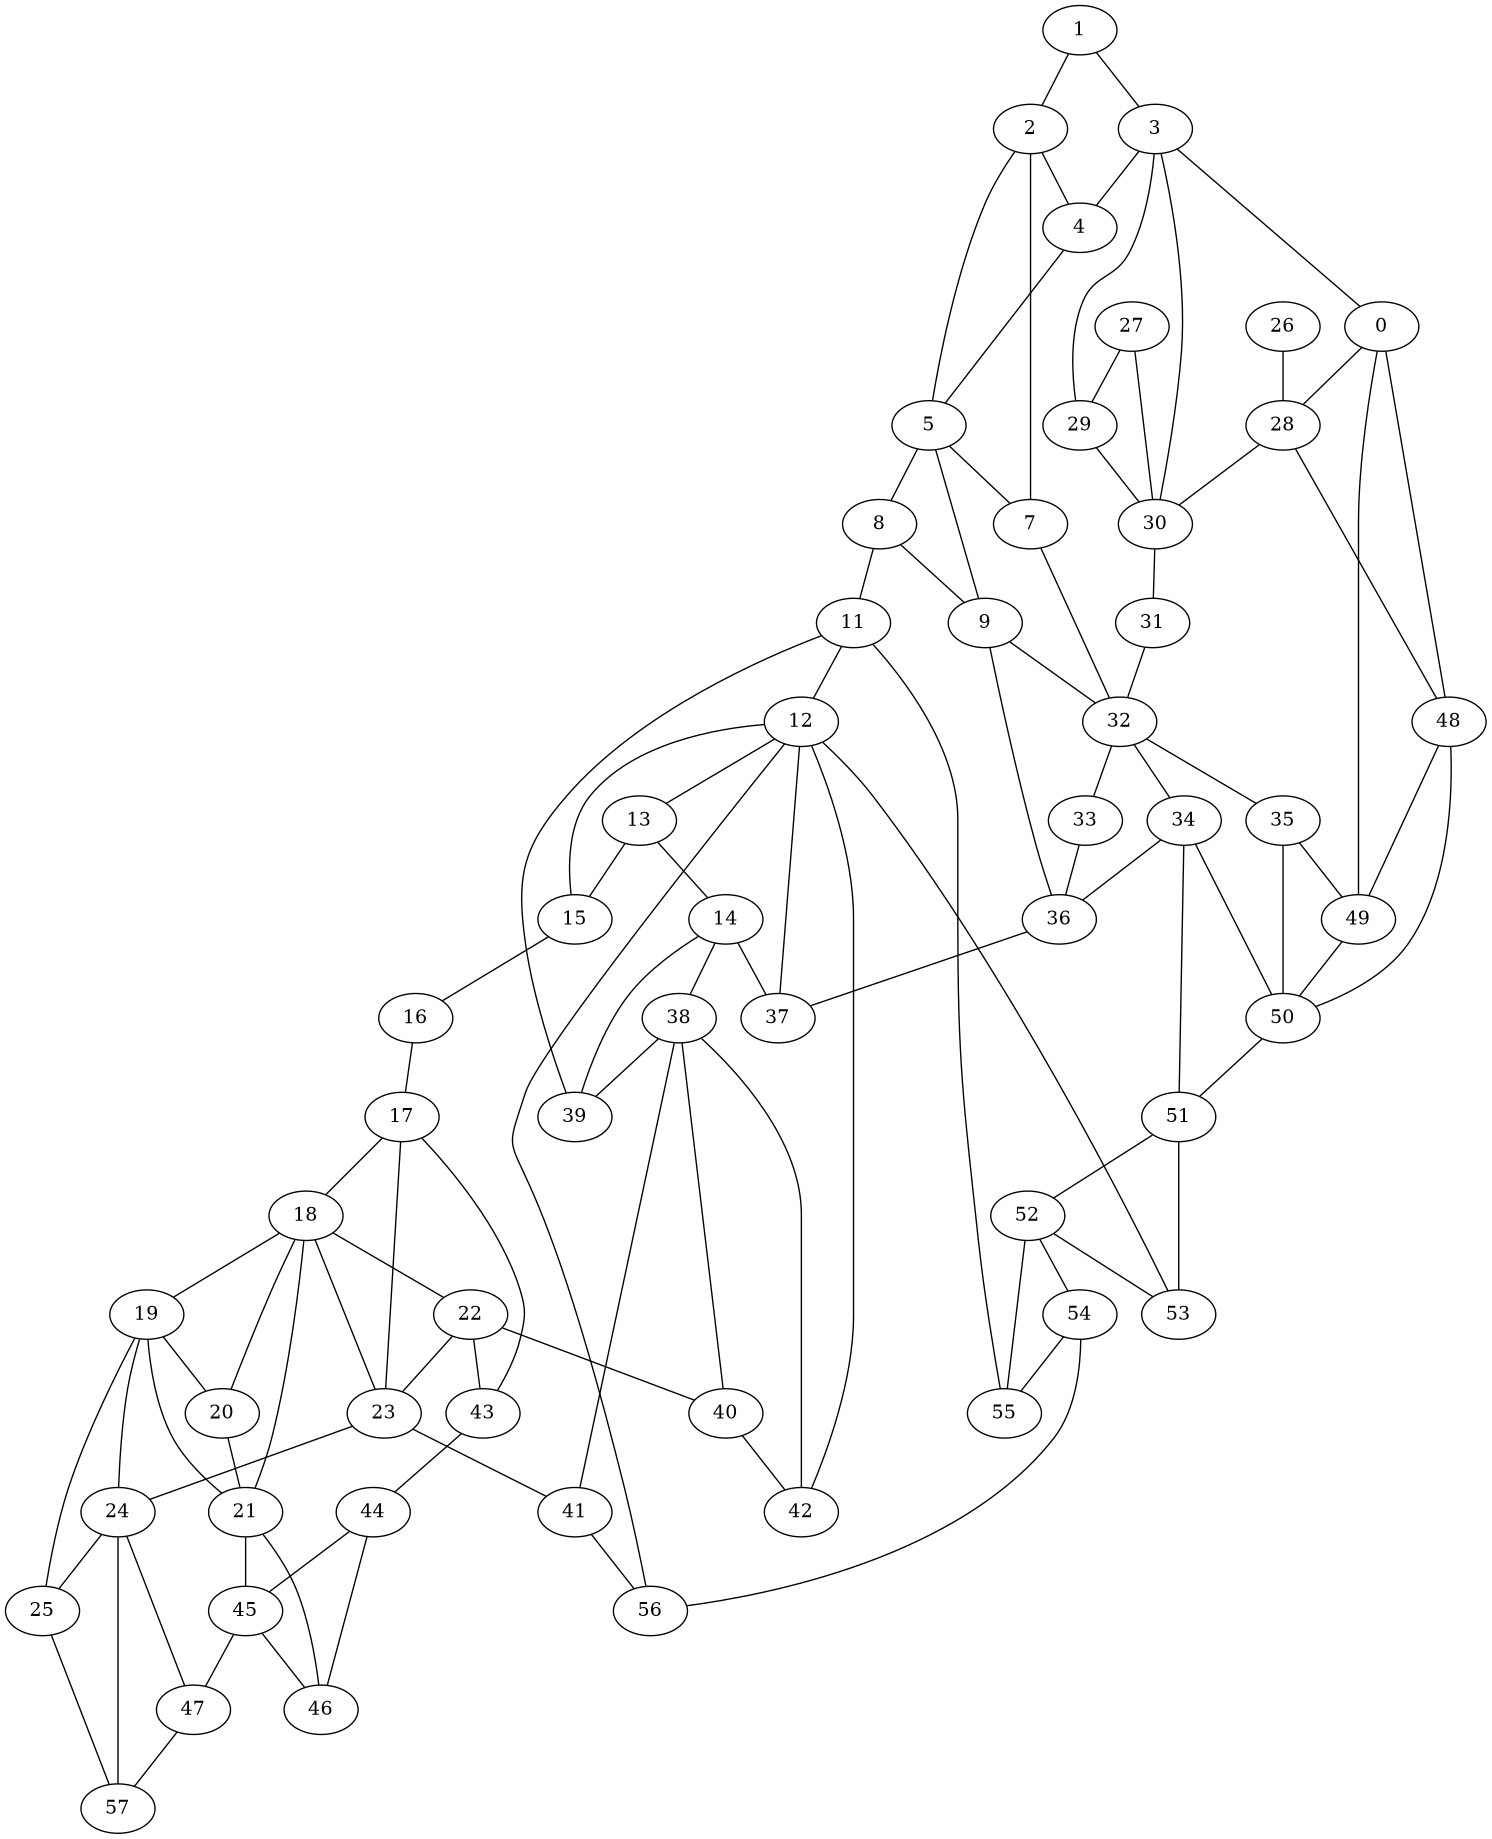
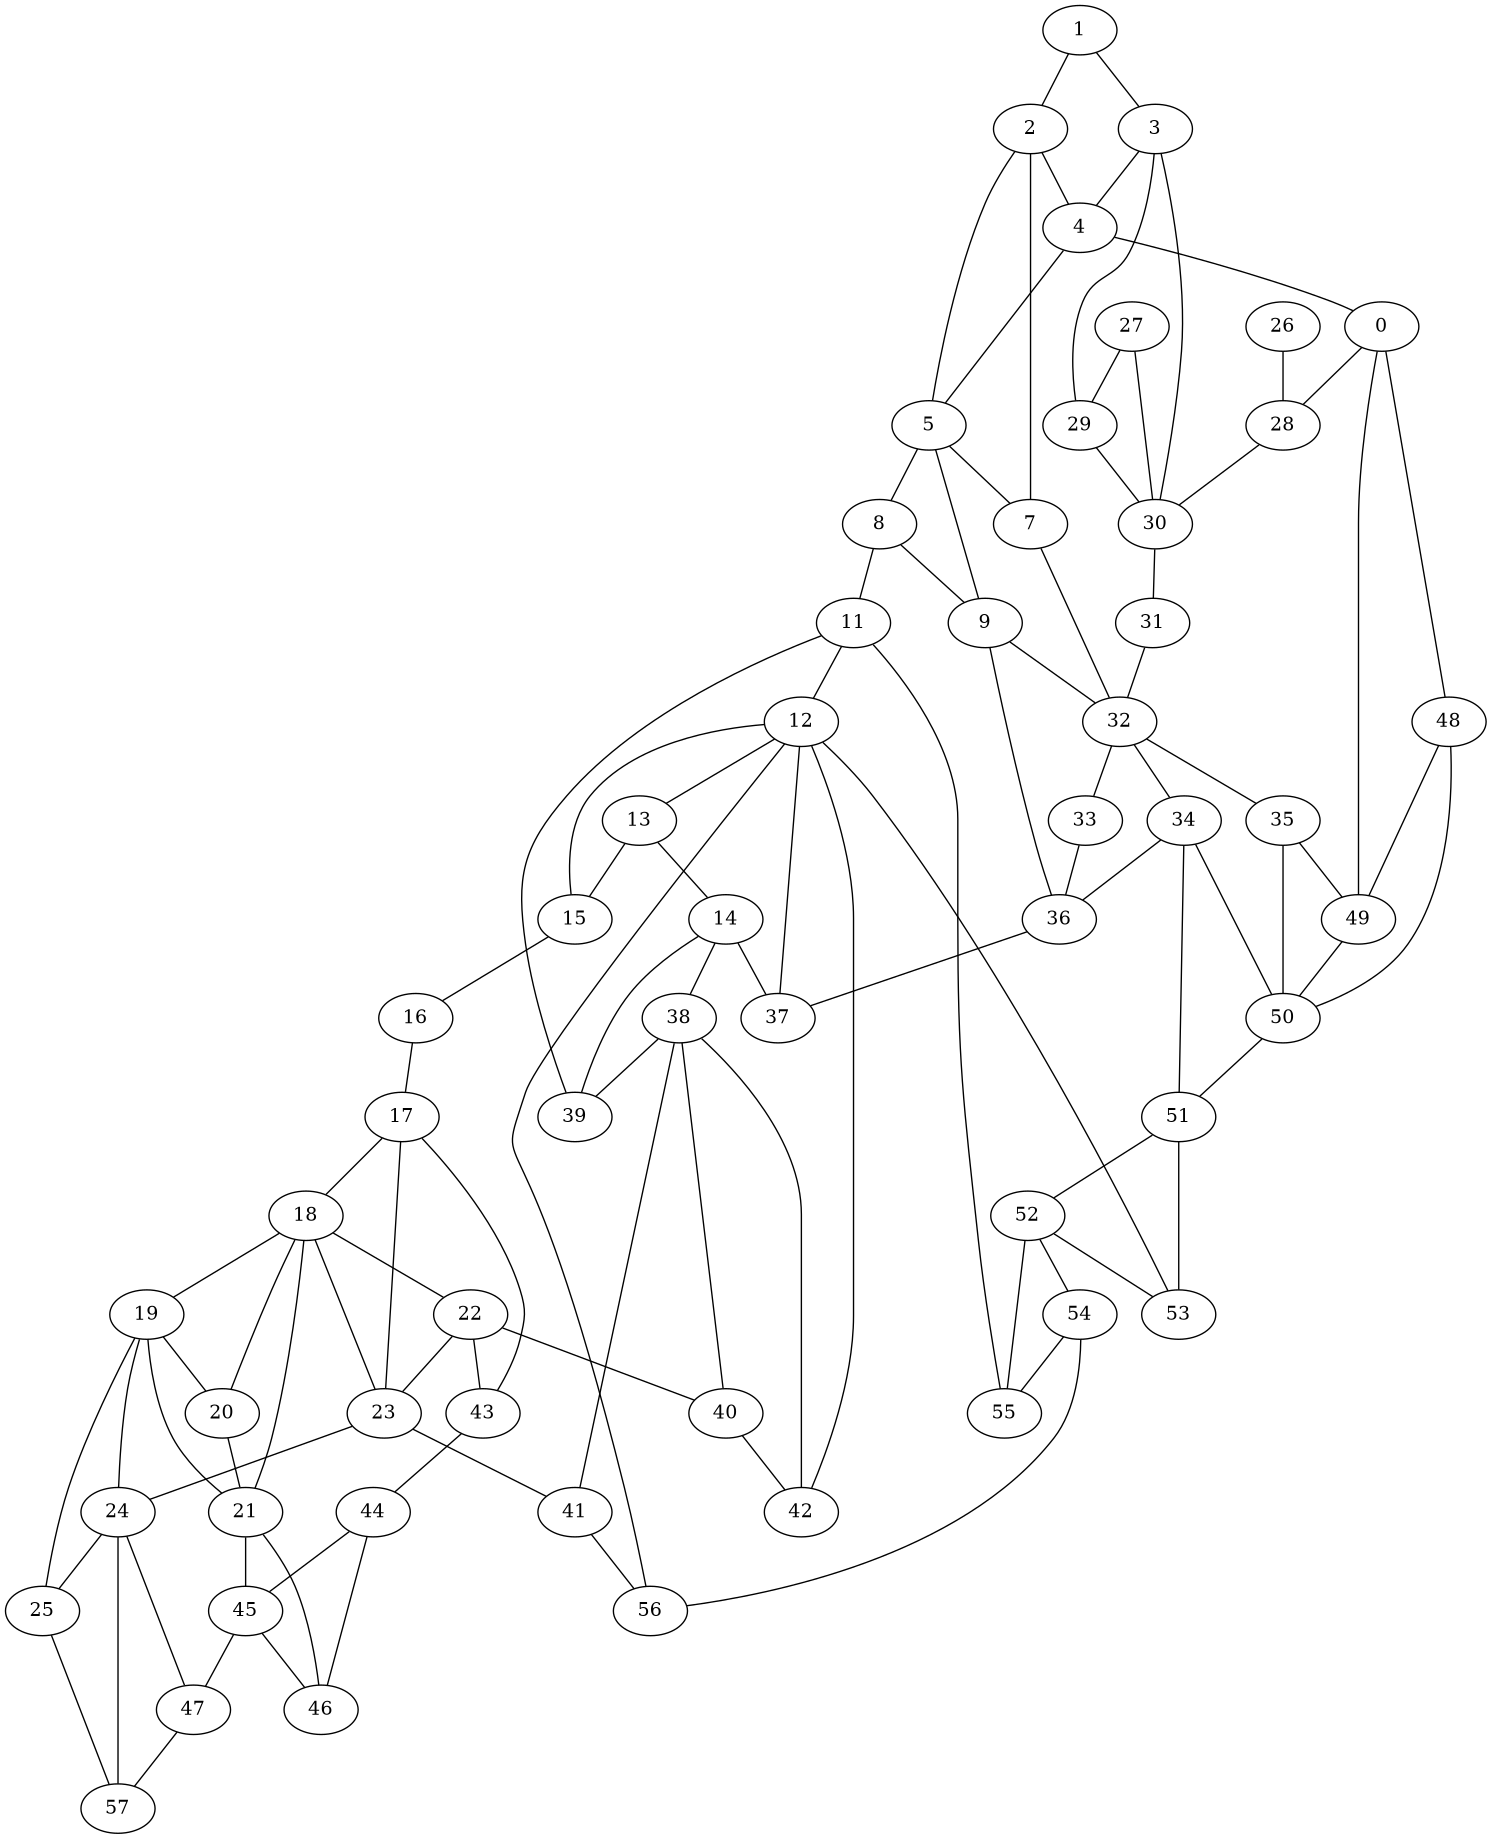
(1268, 228) -> (1235, 270)
(1370, 580) -> none
